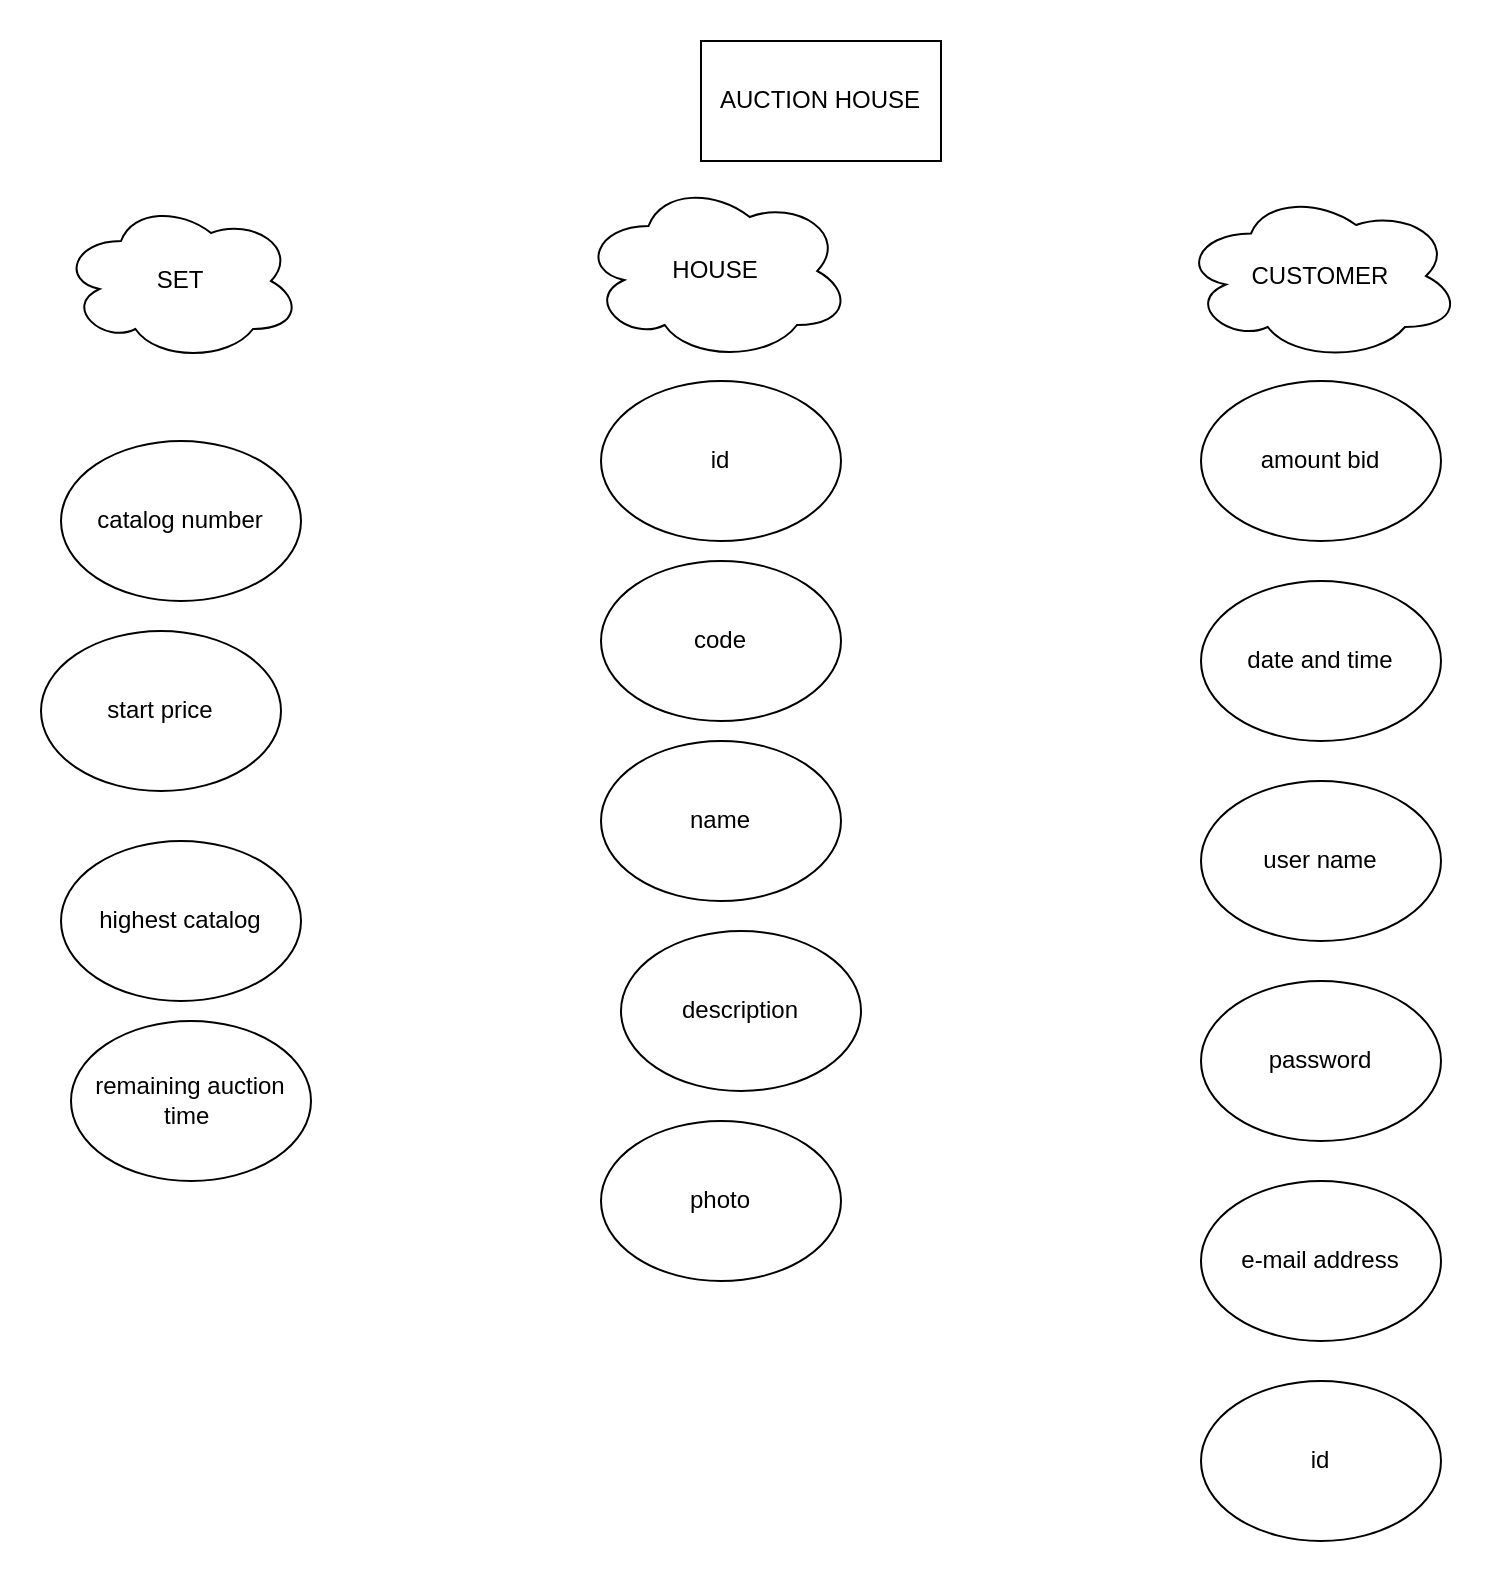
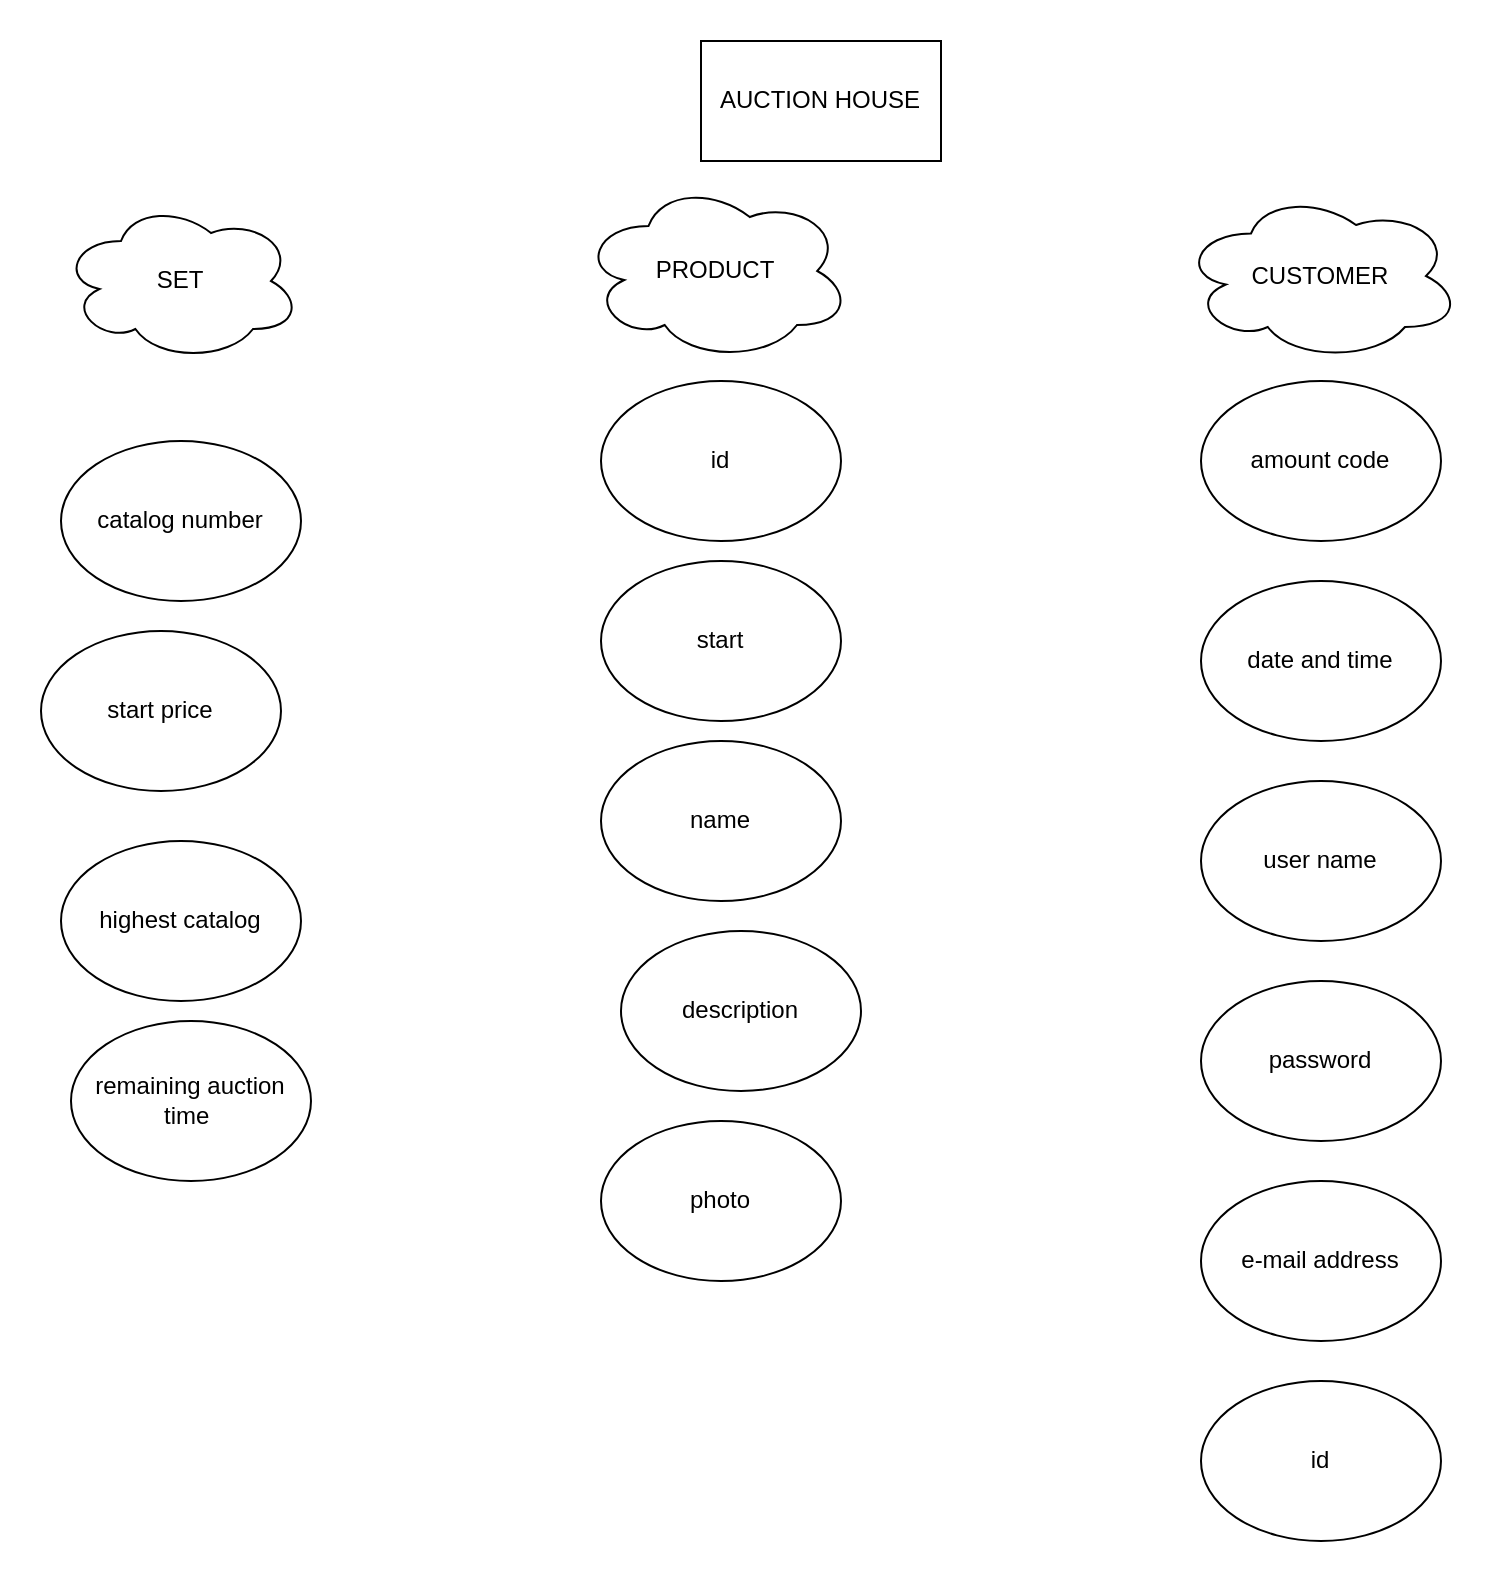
(716, 271) -> (716, 271)
(1321, 461) -> (1321, 461)
(721, 641) -> (721, 641)
